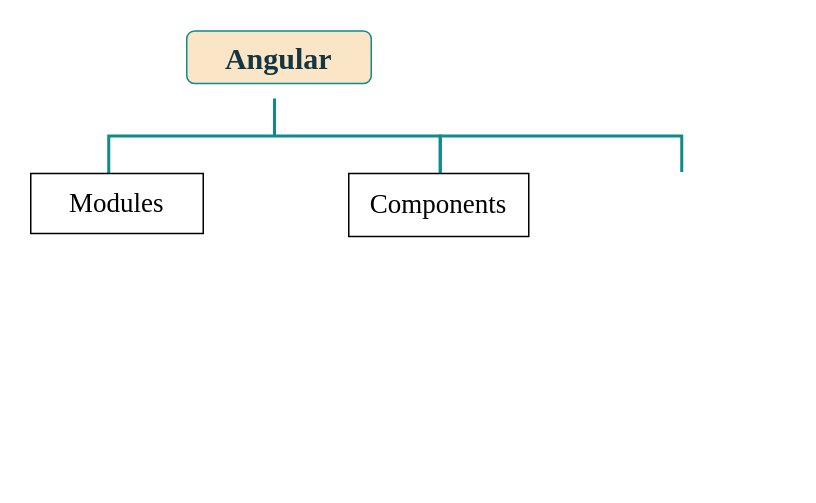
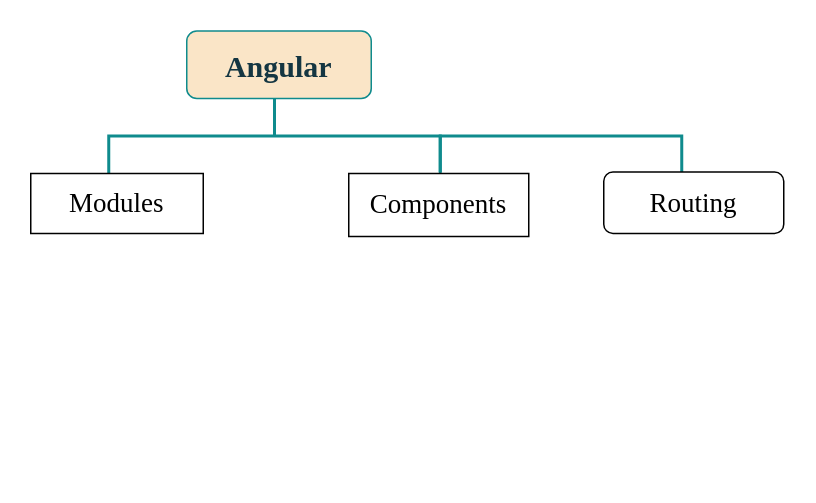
(279, 57) -> (279, 65)
none -> (694, 203)
